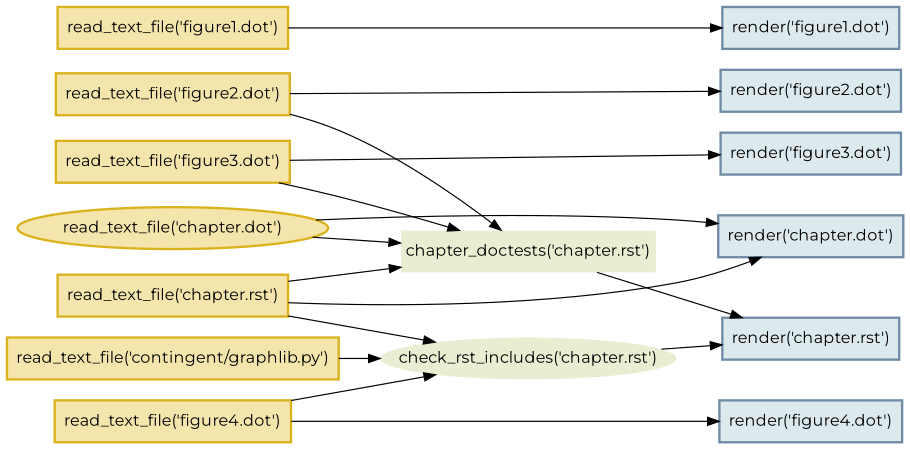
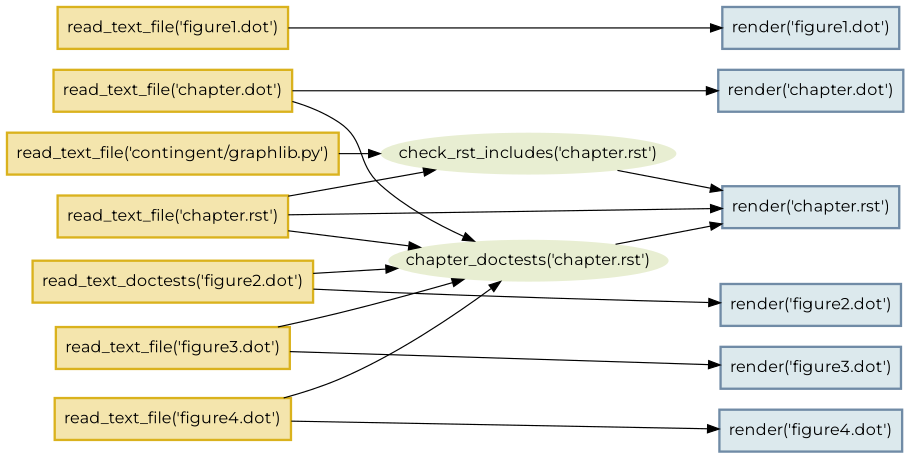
(173, 94) -> (173, 282)
(173, 228) -> (173, 91)
(528, 251) -> (528, 261)
(521, 301) -> (499, 212)
(358, 389) -> (403, 347)
